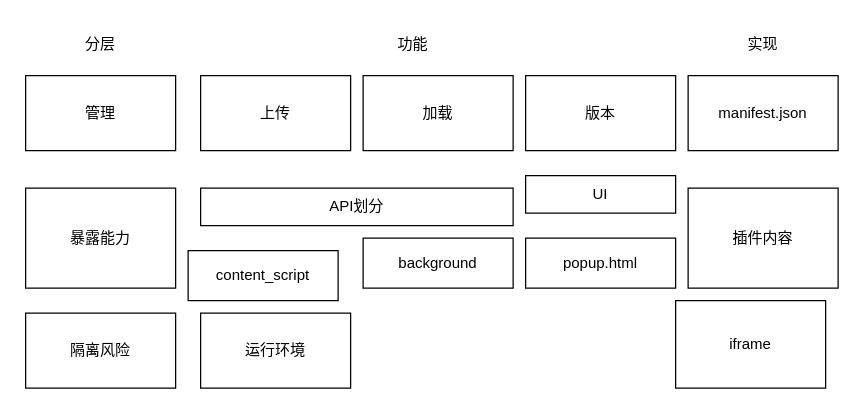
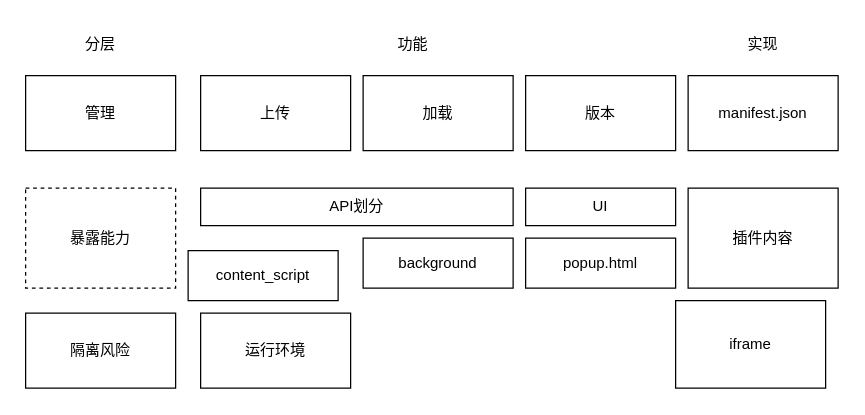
(601, 194) -> (601, 207)
(101, 238) -> (101, 238)
